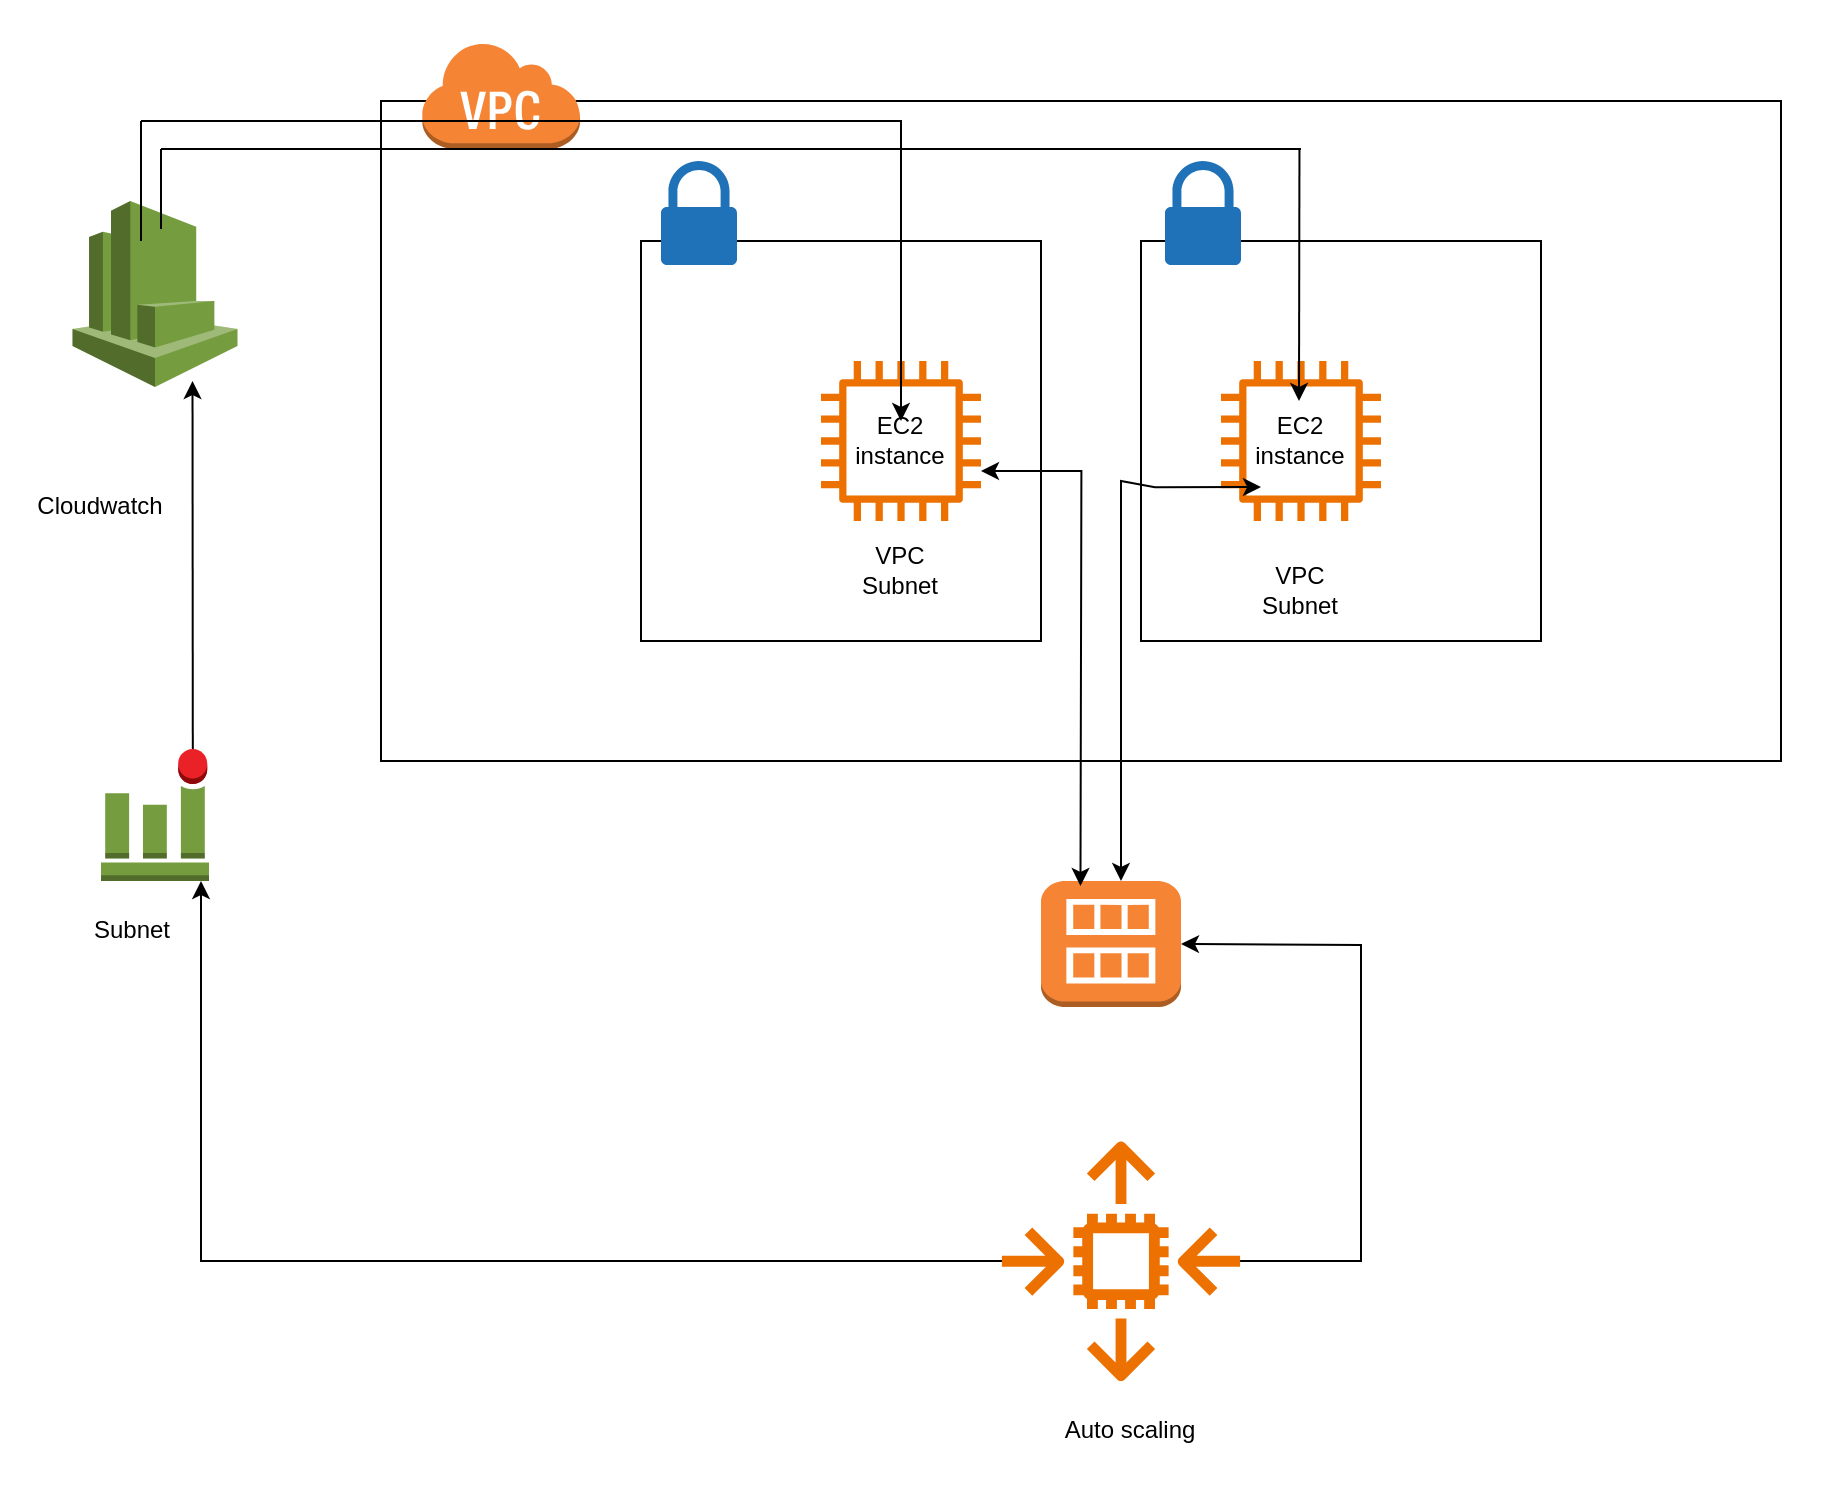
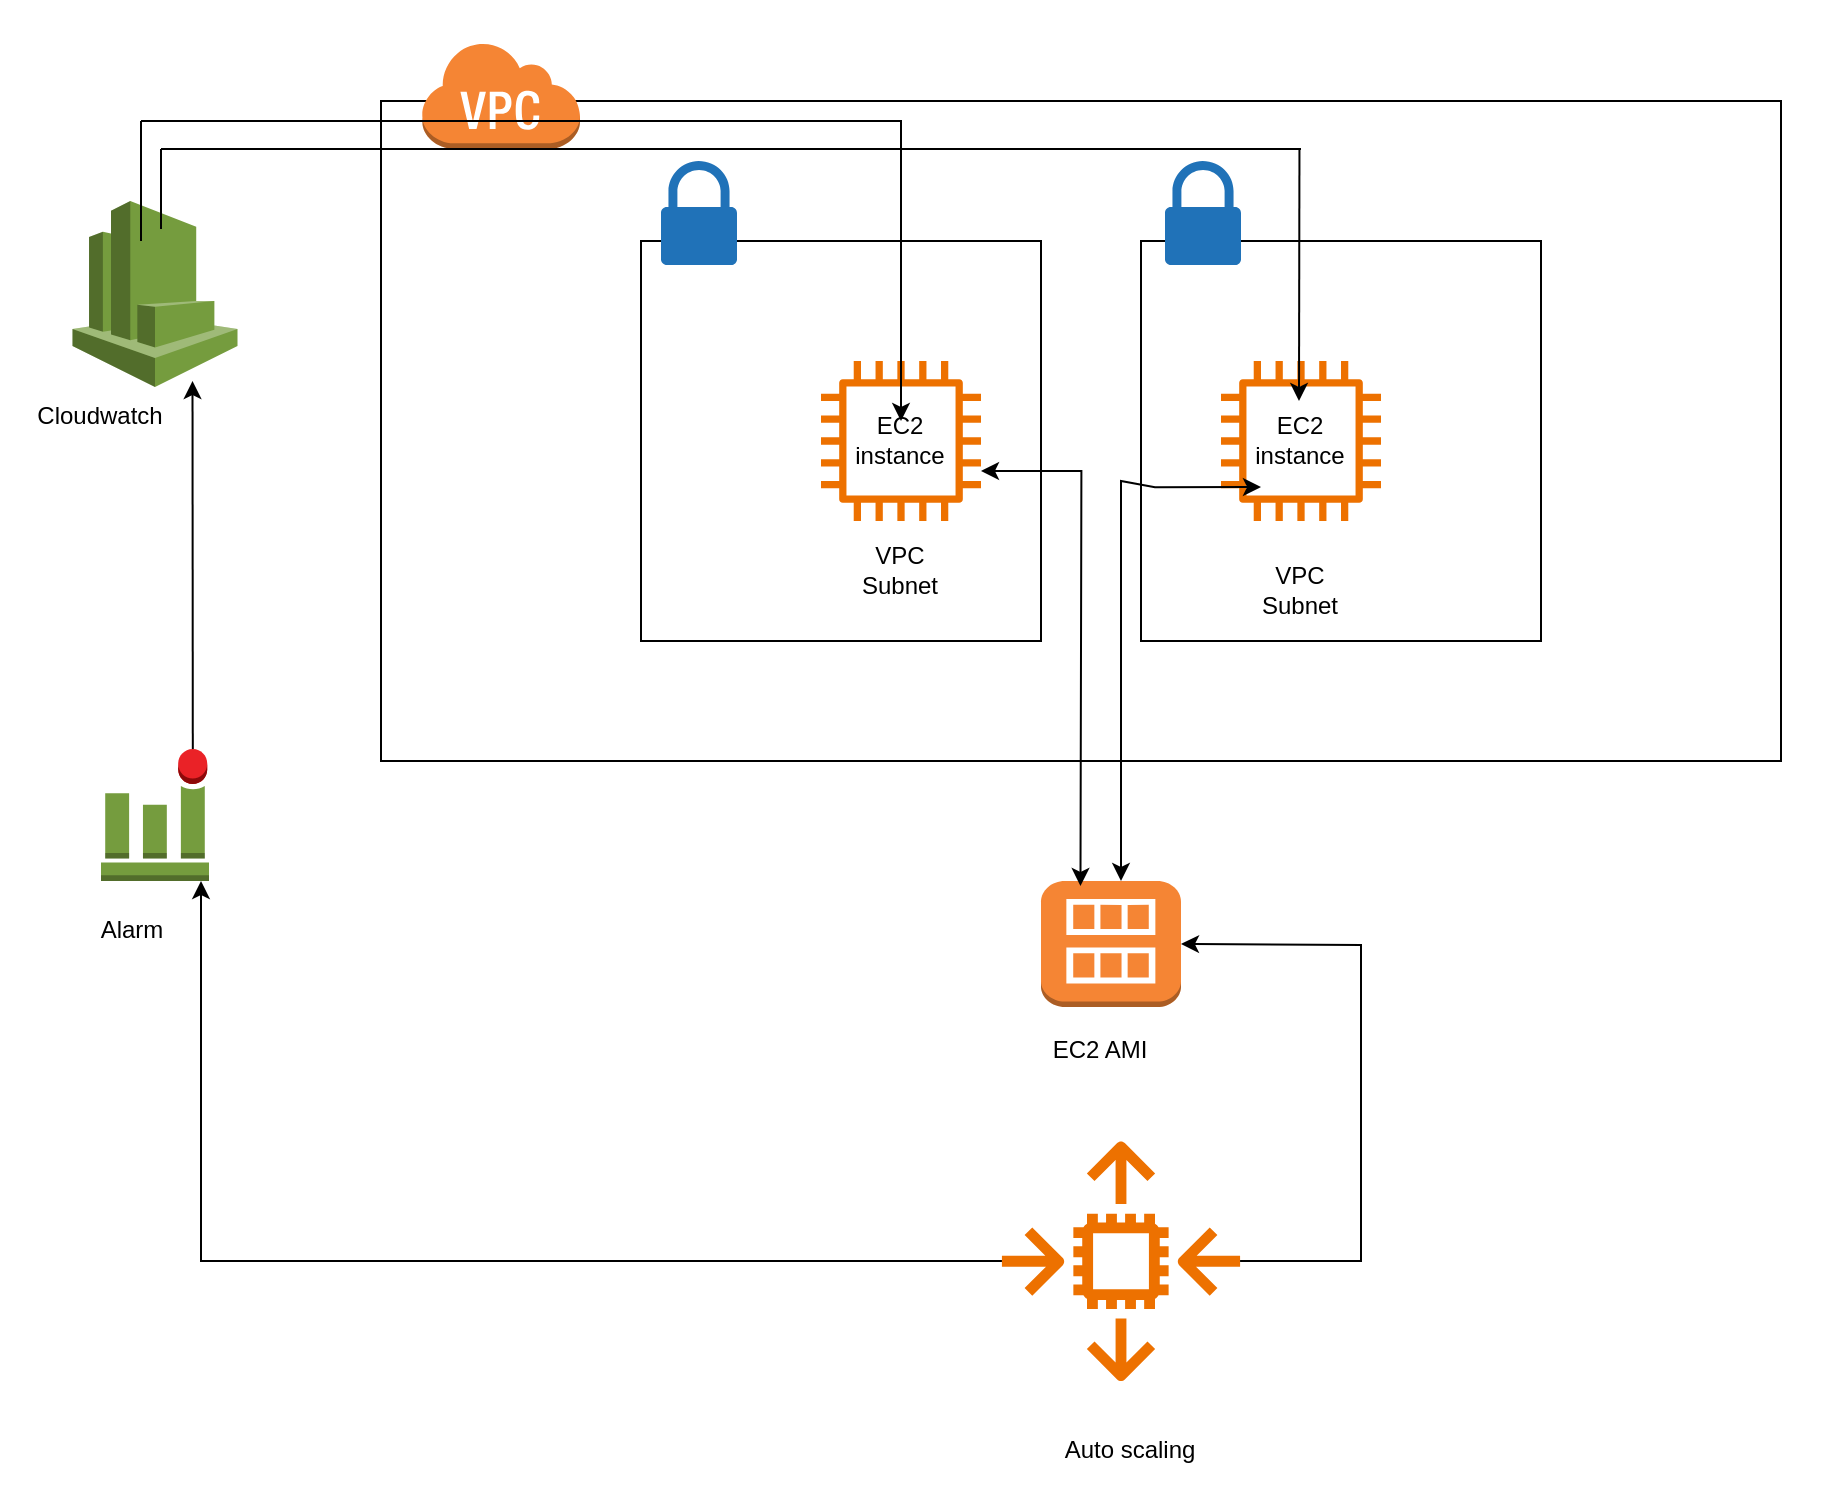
(101, 507) -> (101, 417)
(133, 931) -> (133, 931)
none -> (1101, 1051)
(1131, 1431) -> (1131, 1451)
